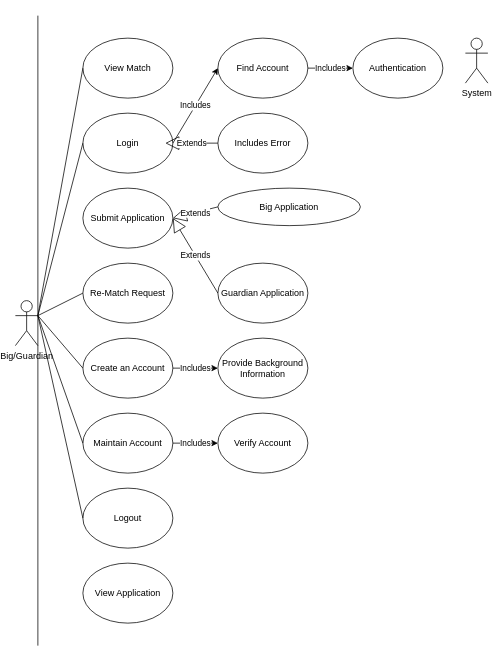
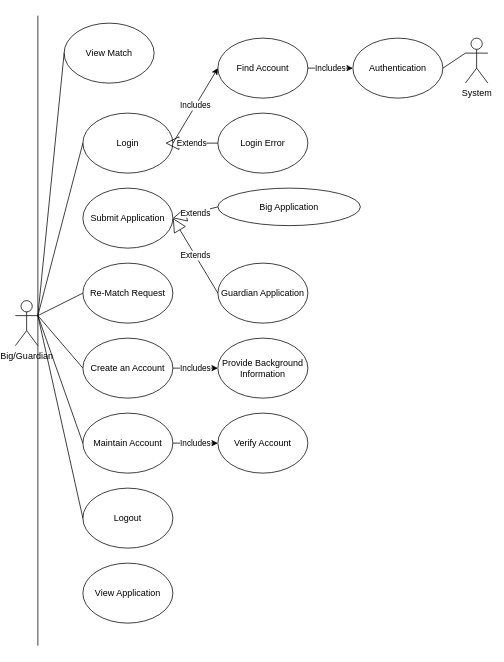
none -> (454, 61)
(128, 68) -> (109, 53)
(263, 143) -> (263, 143)
